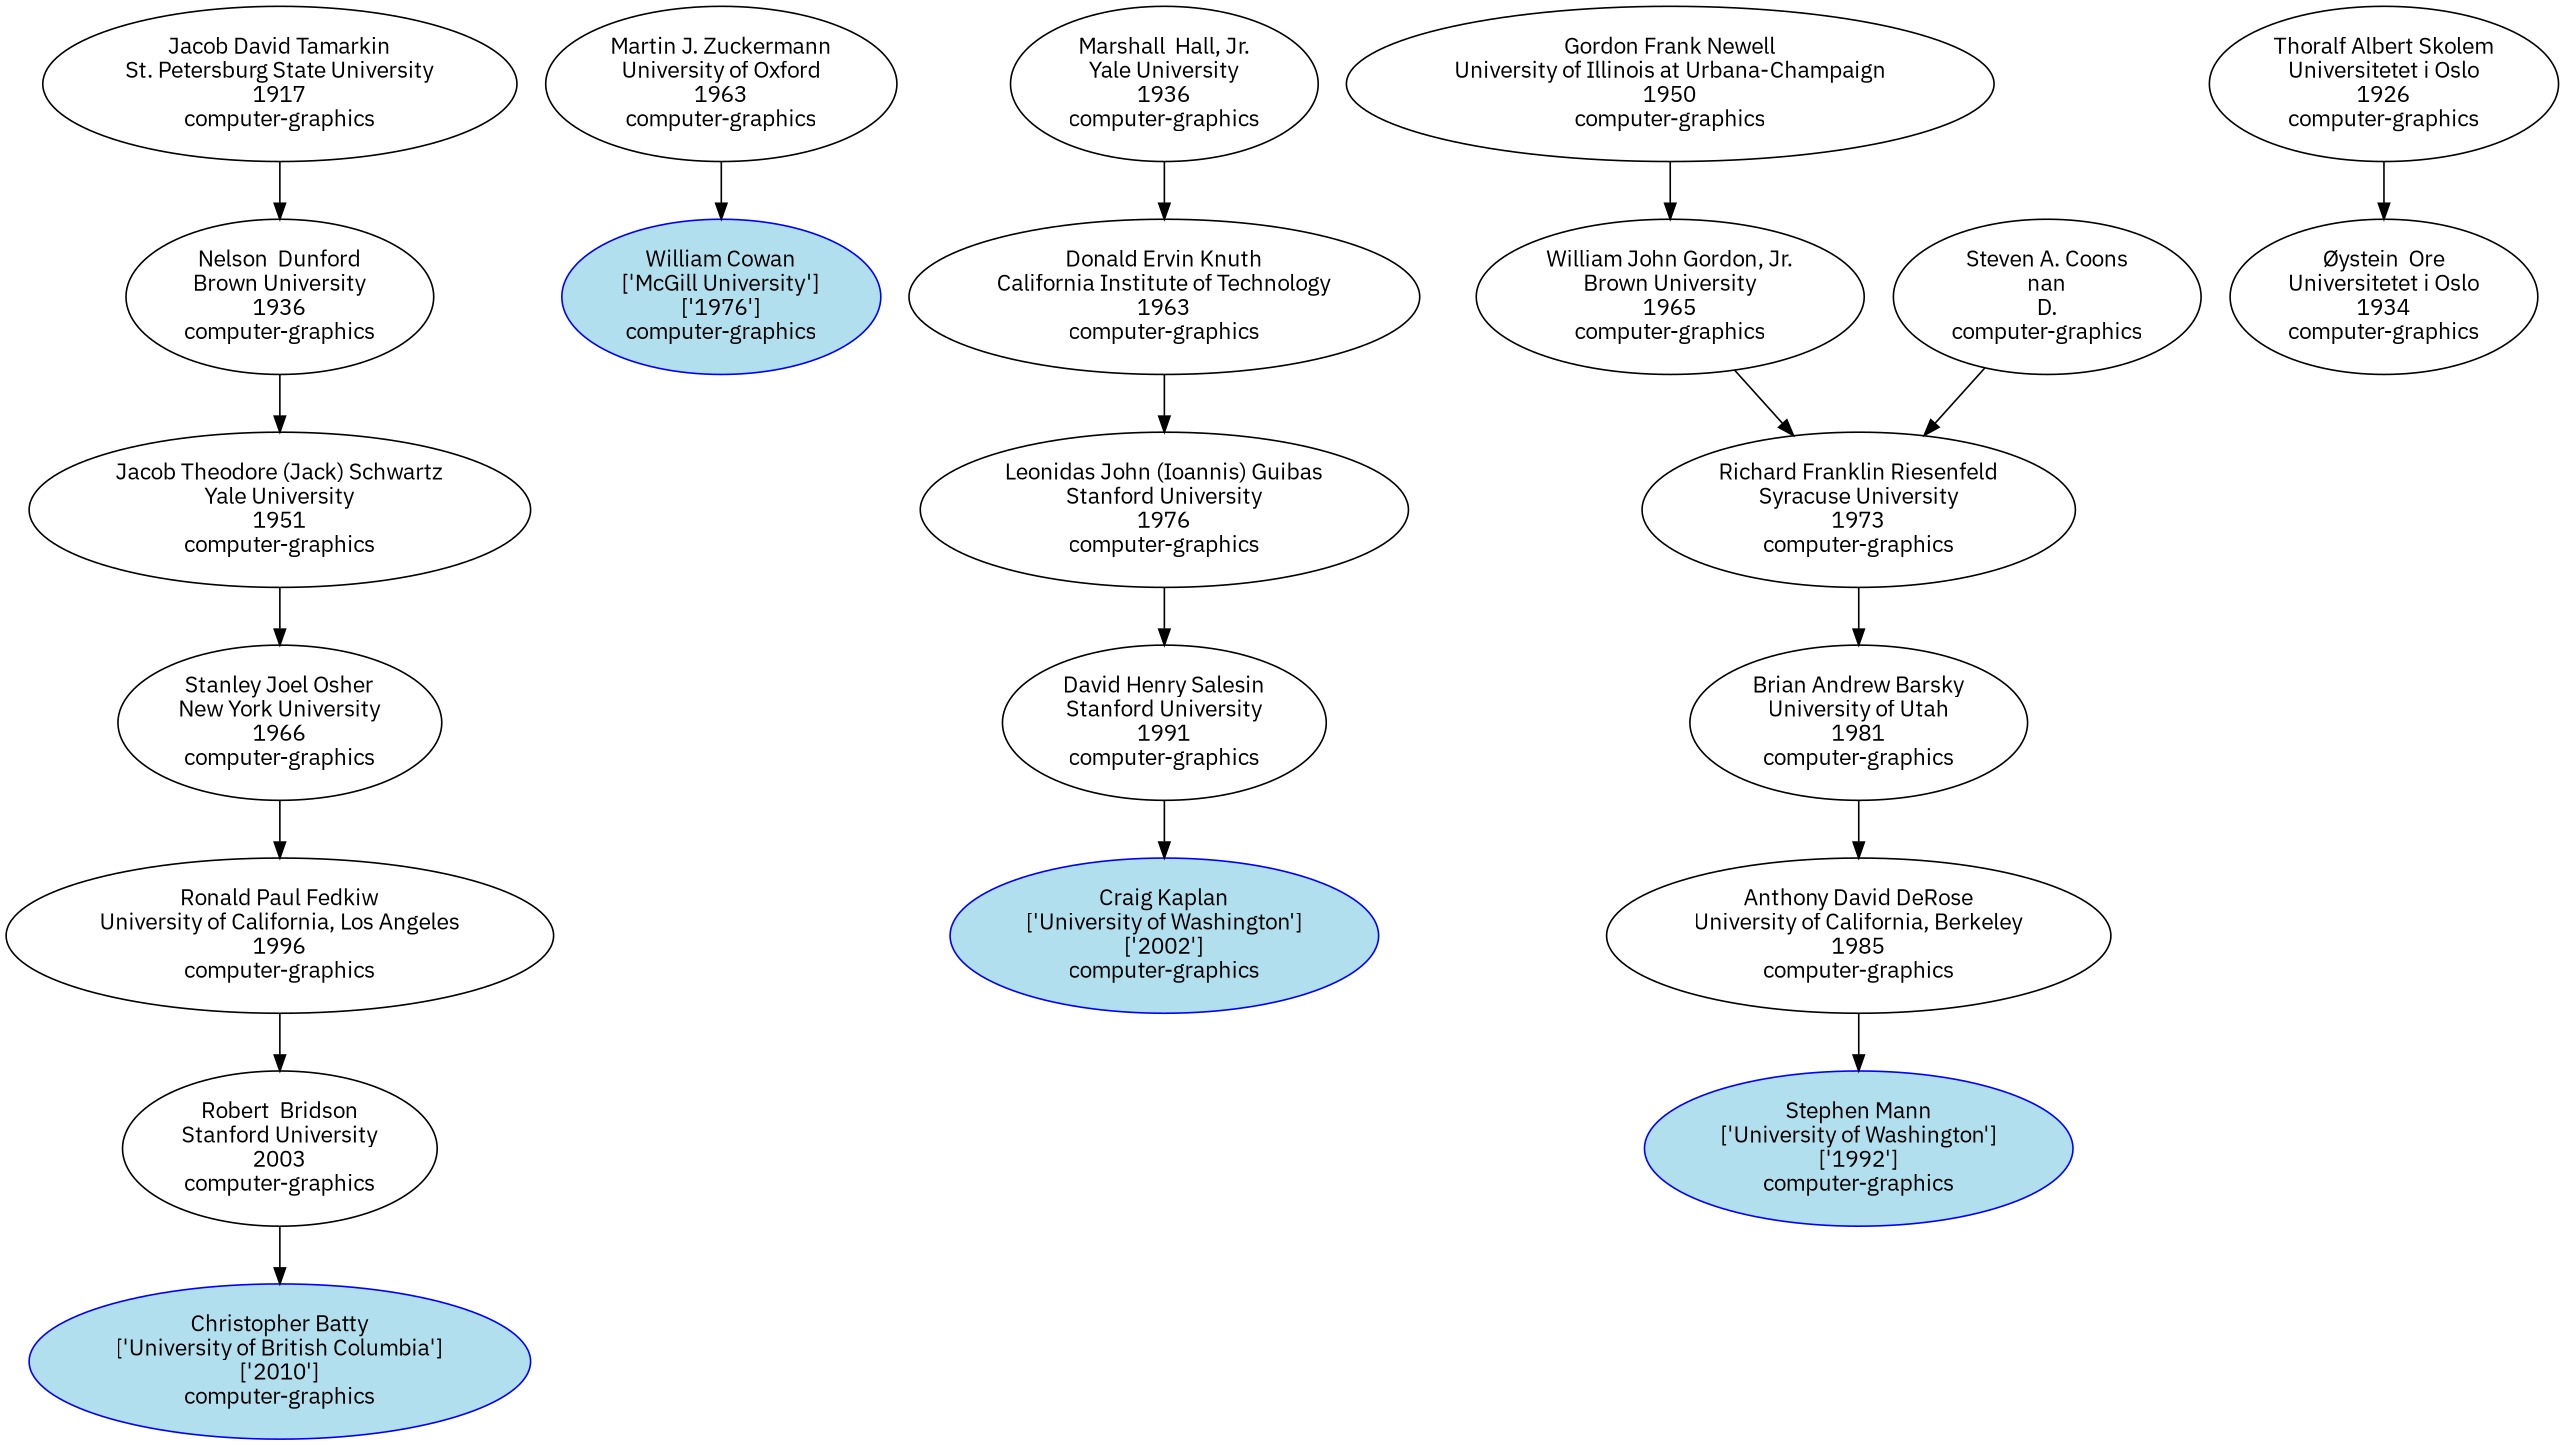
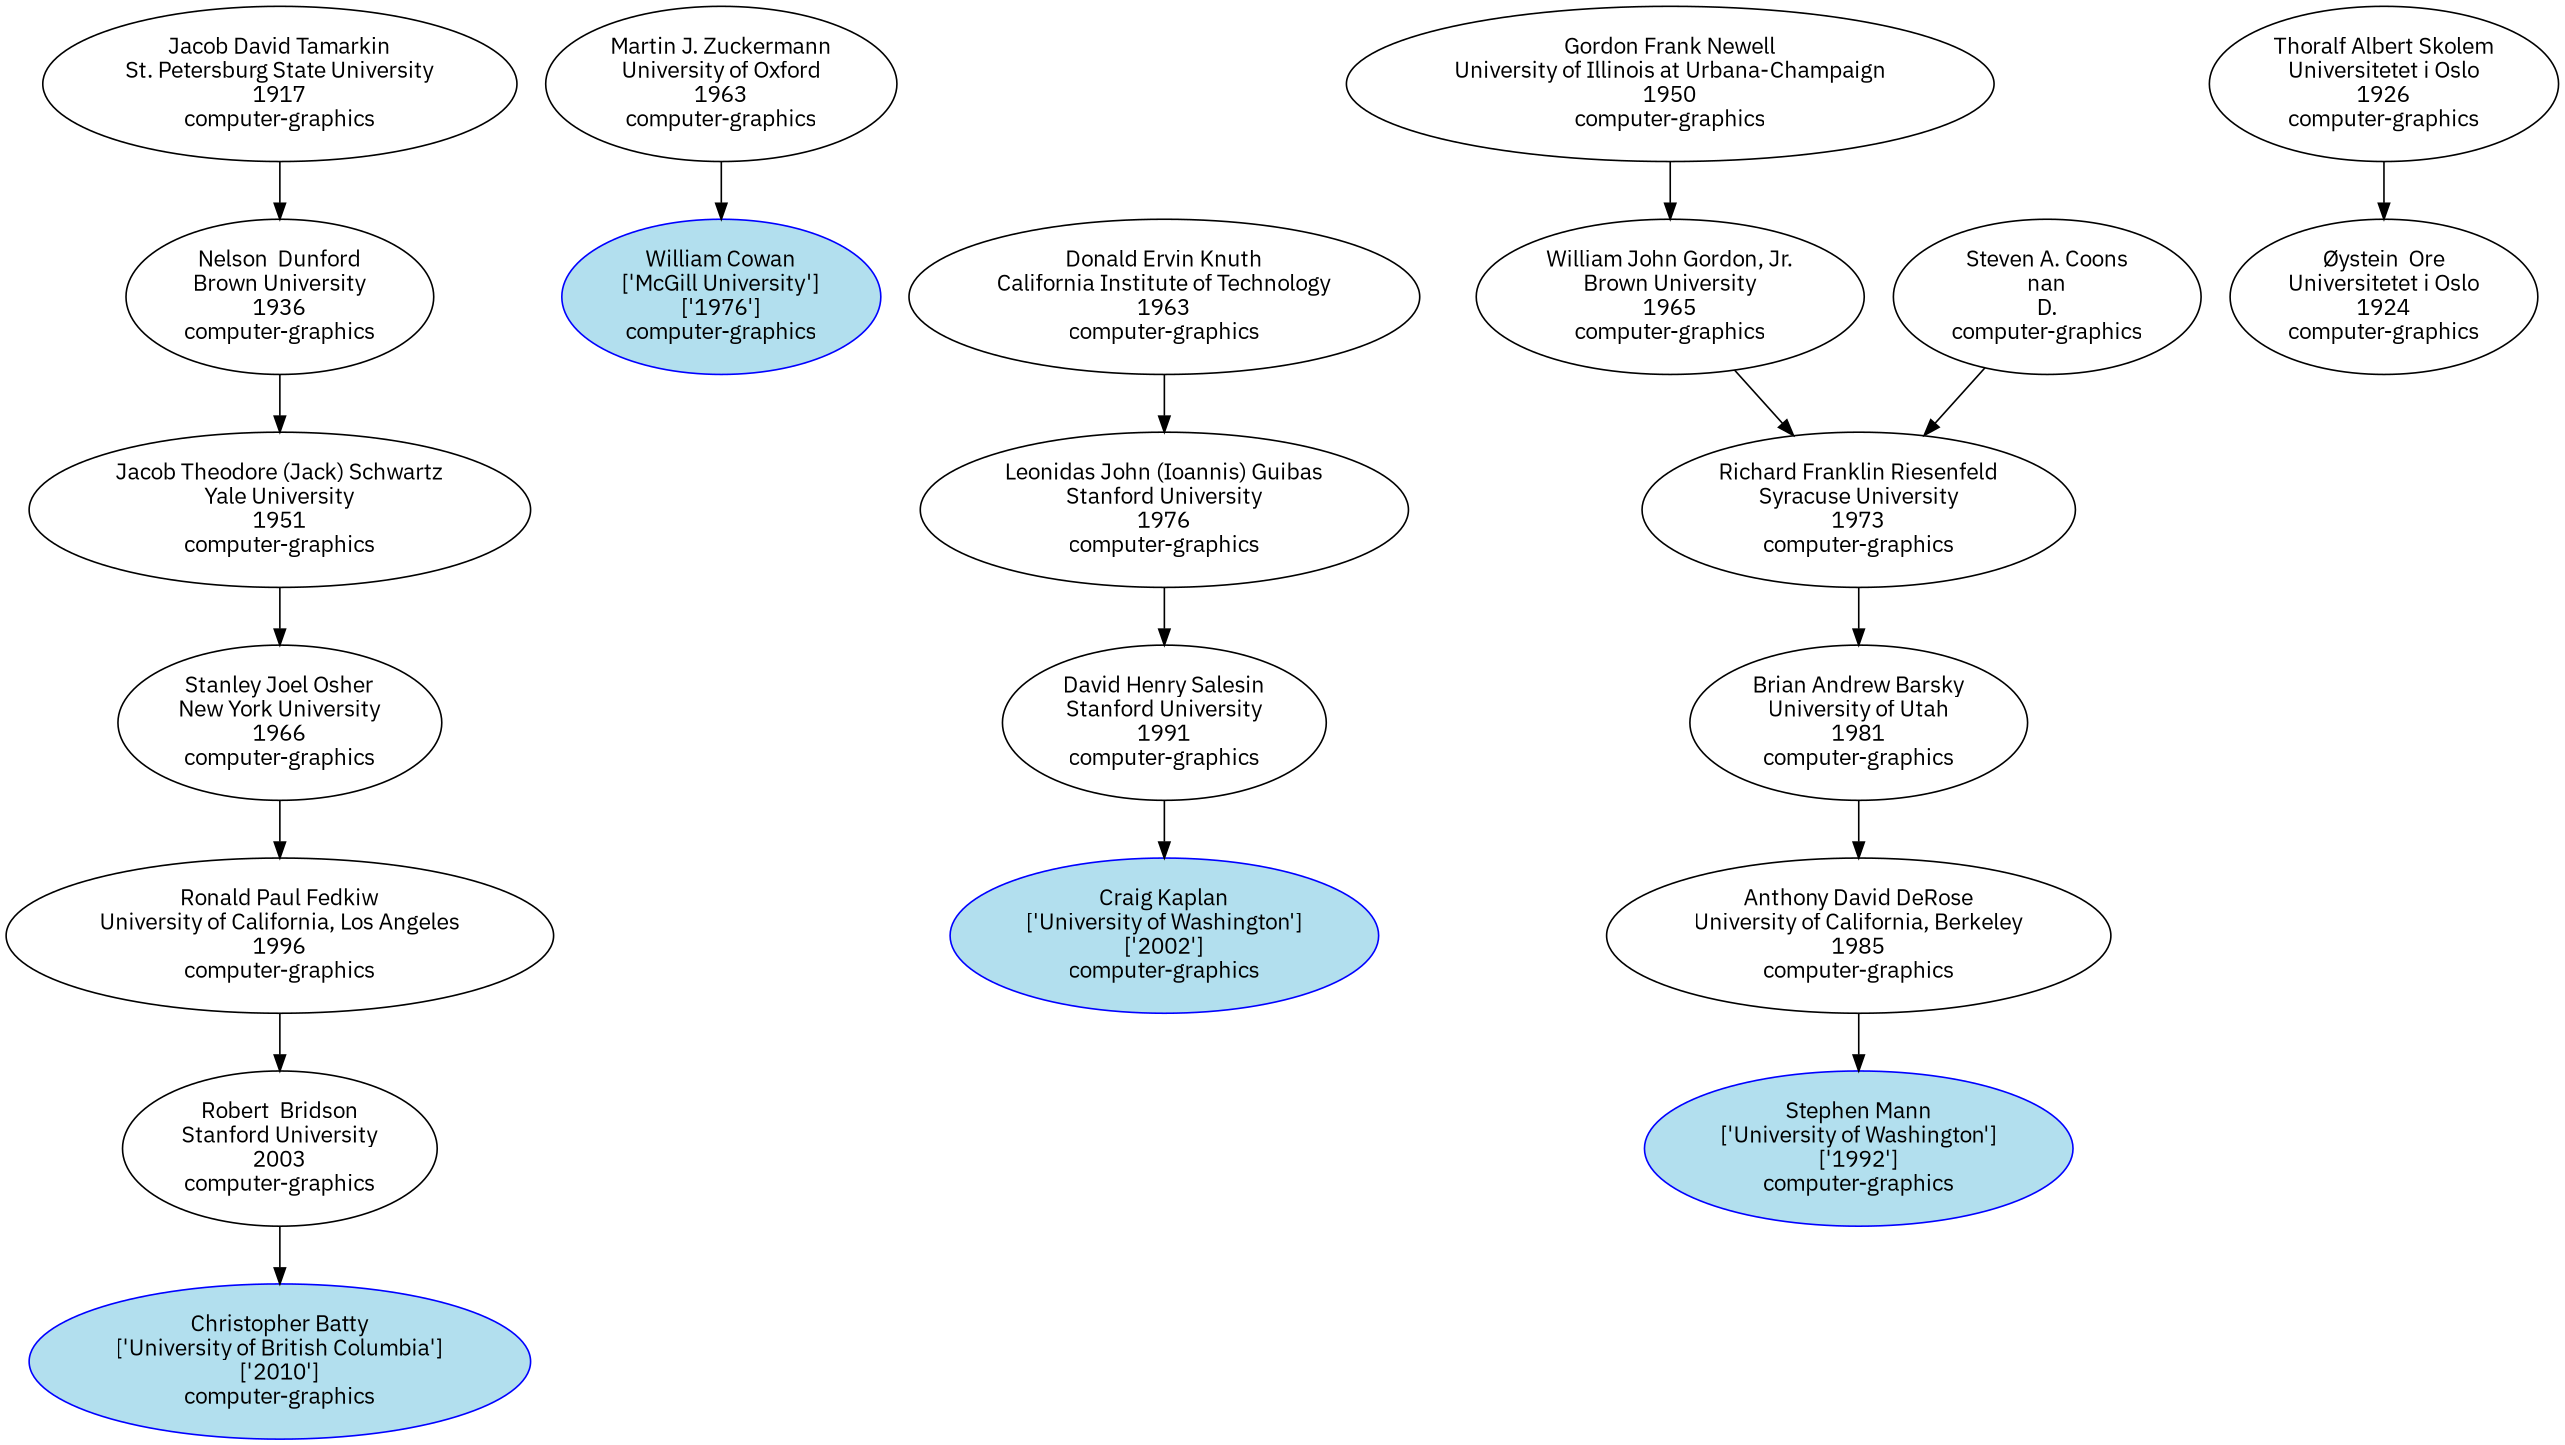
(1164, 84) -> none
(2384, 297) -> (2384, 297)
